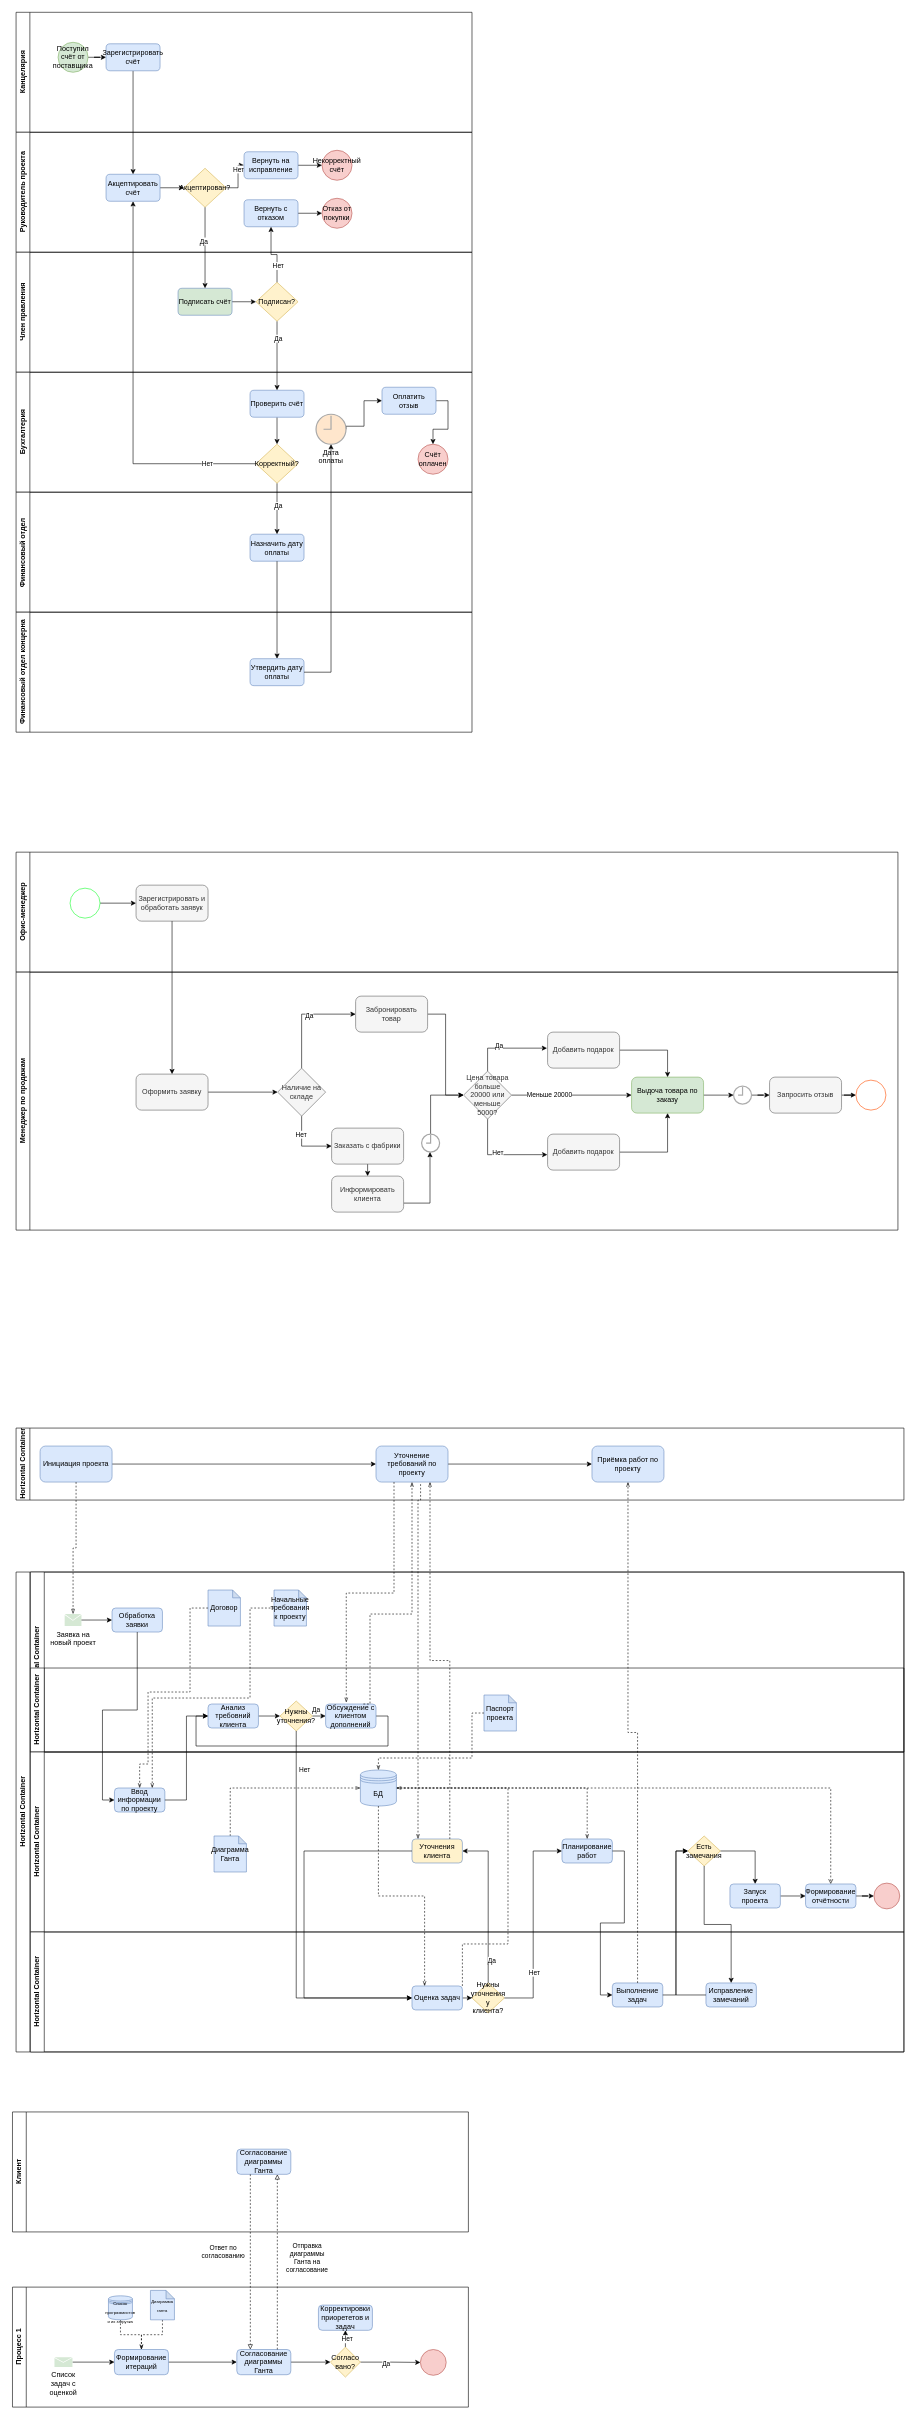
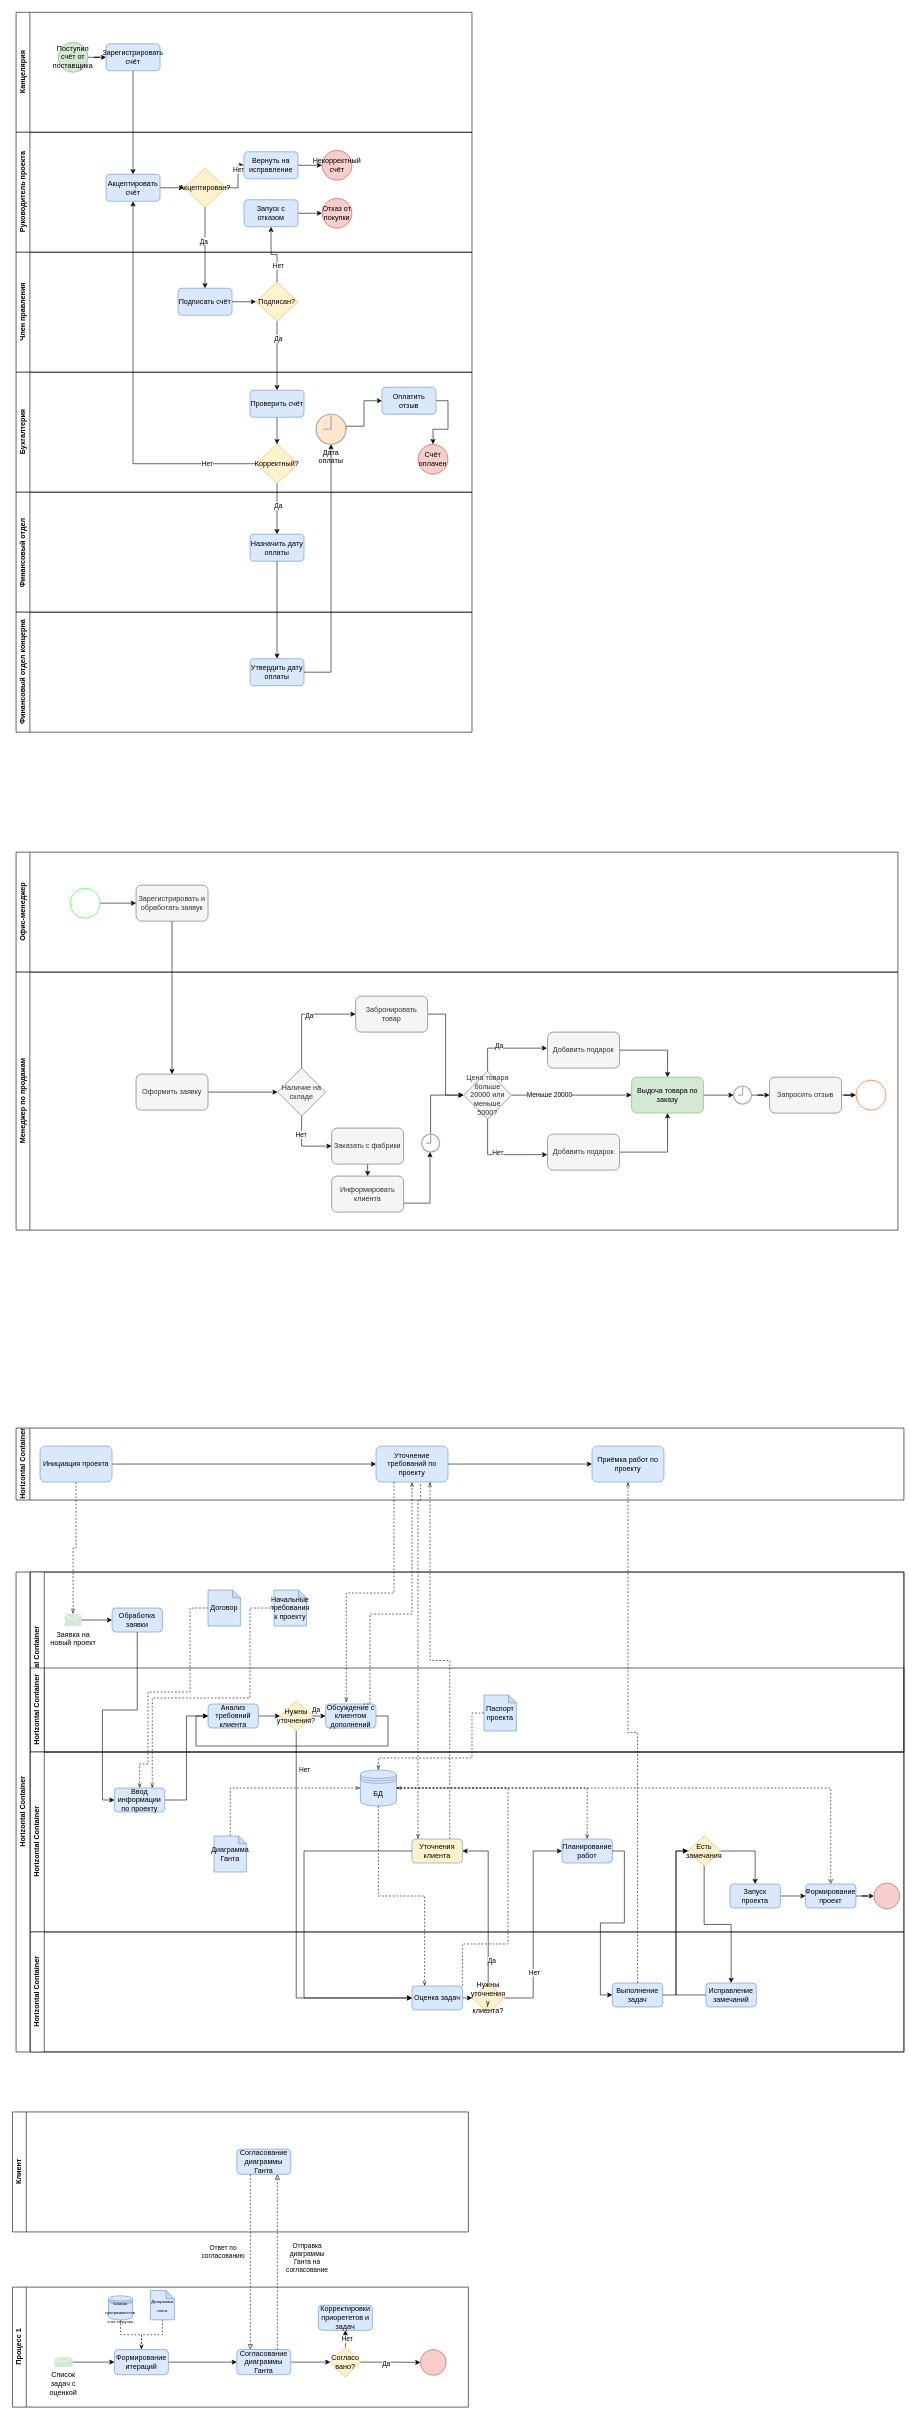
(271, 213) -> (271, 213)
(205, 302) -> (205, 302)
(831, 1896) -> (831, 1896)
